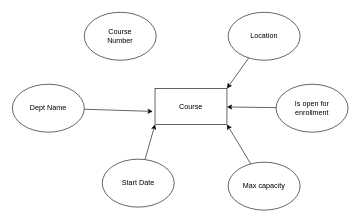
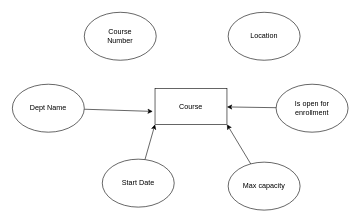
(239, 71) -> none
